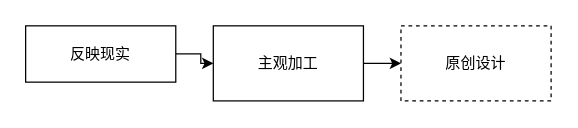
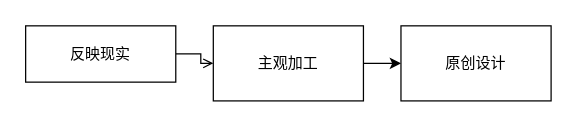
(201, 61) -> (201, 62)
(476, 63) -> (476, 63)
